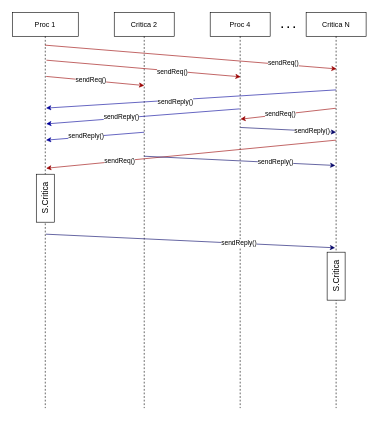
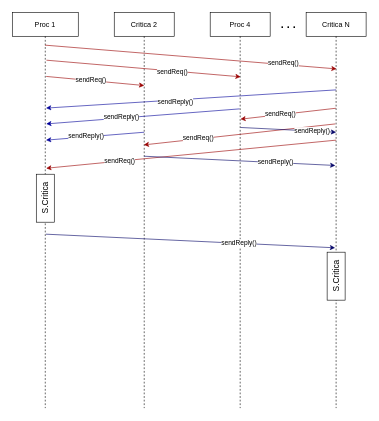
none -> (212, 138)
